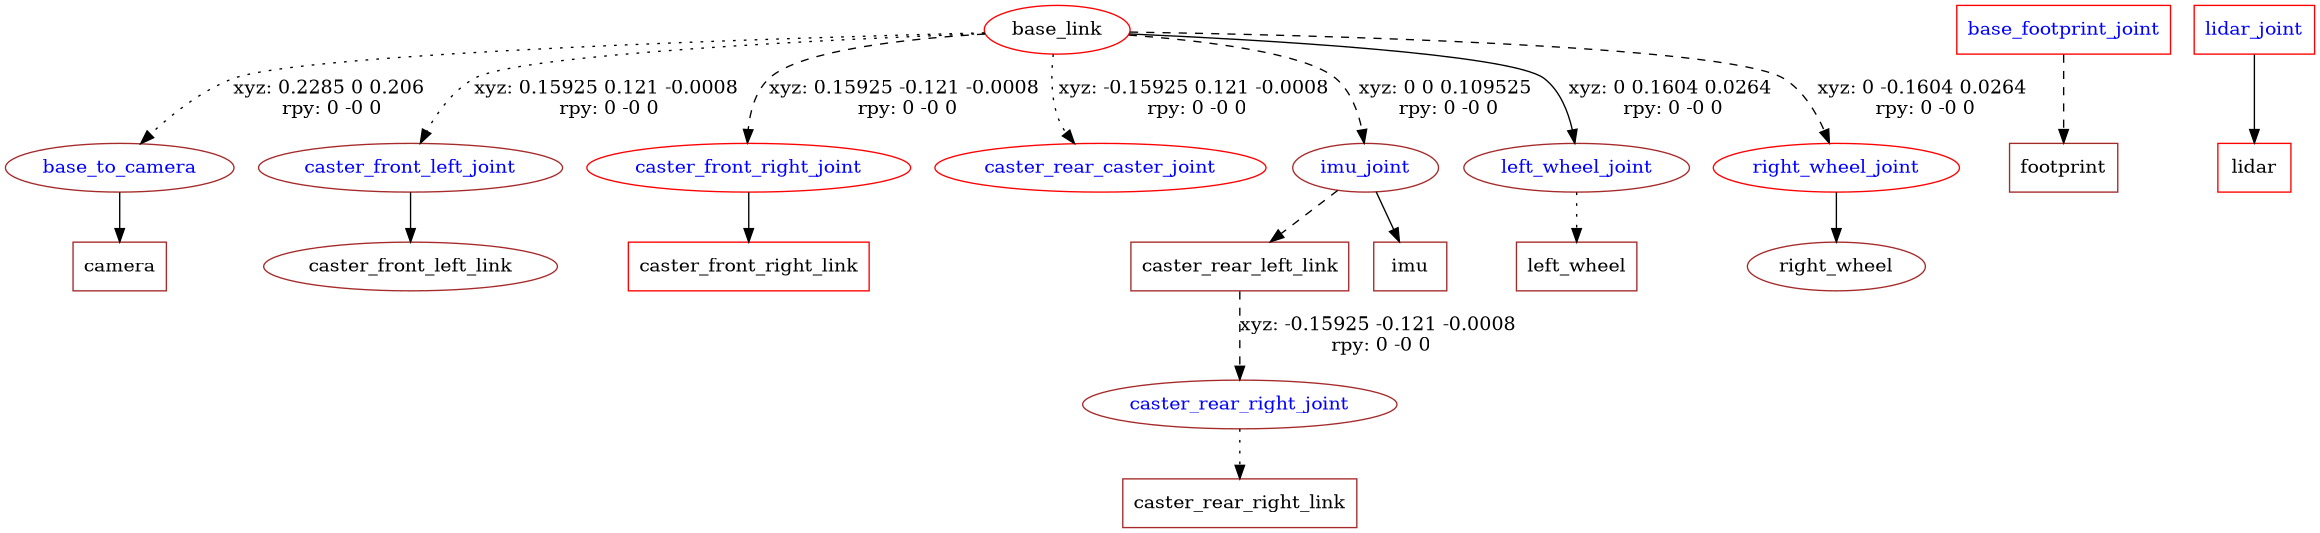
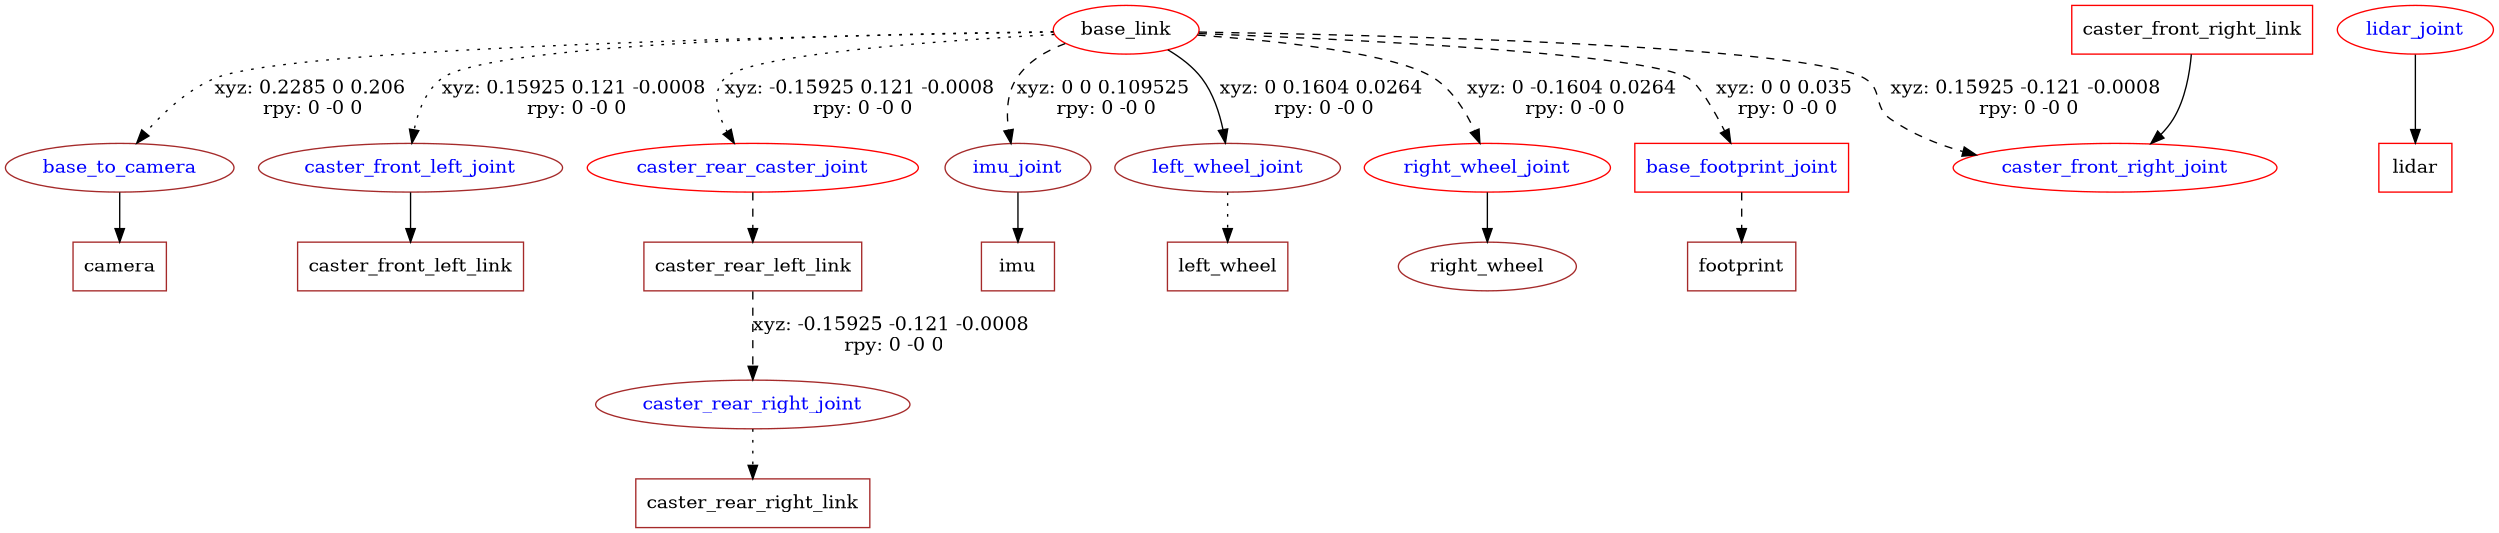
(2254, 30) -> (2415, 30)
none -> (1477, 48)
(749, 210) -> (2183, 97)
(1310, 212) -> (753, 210)
(411, 266) -> (411, 266)
